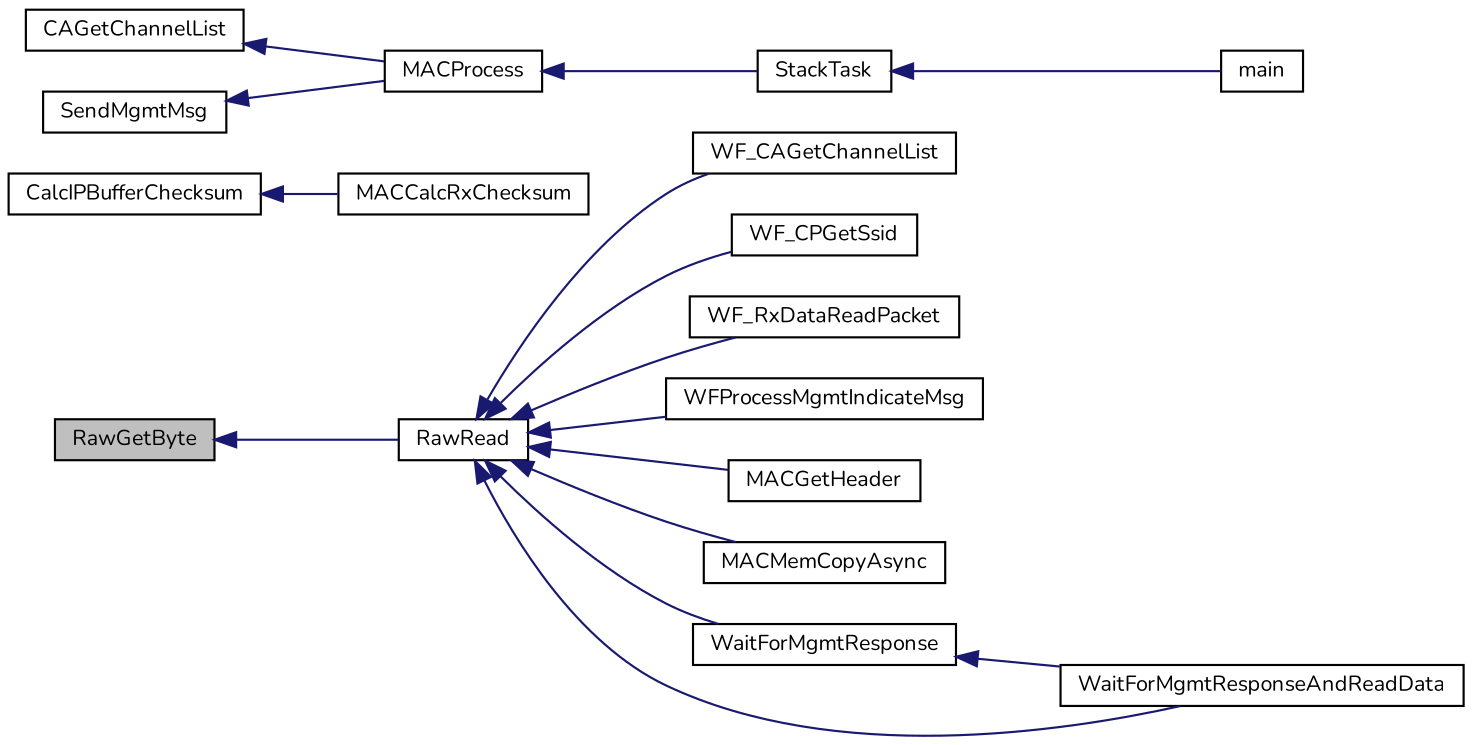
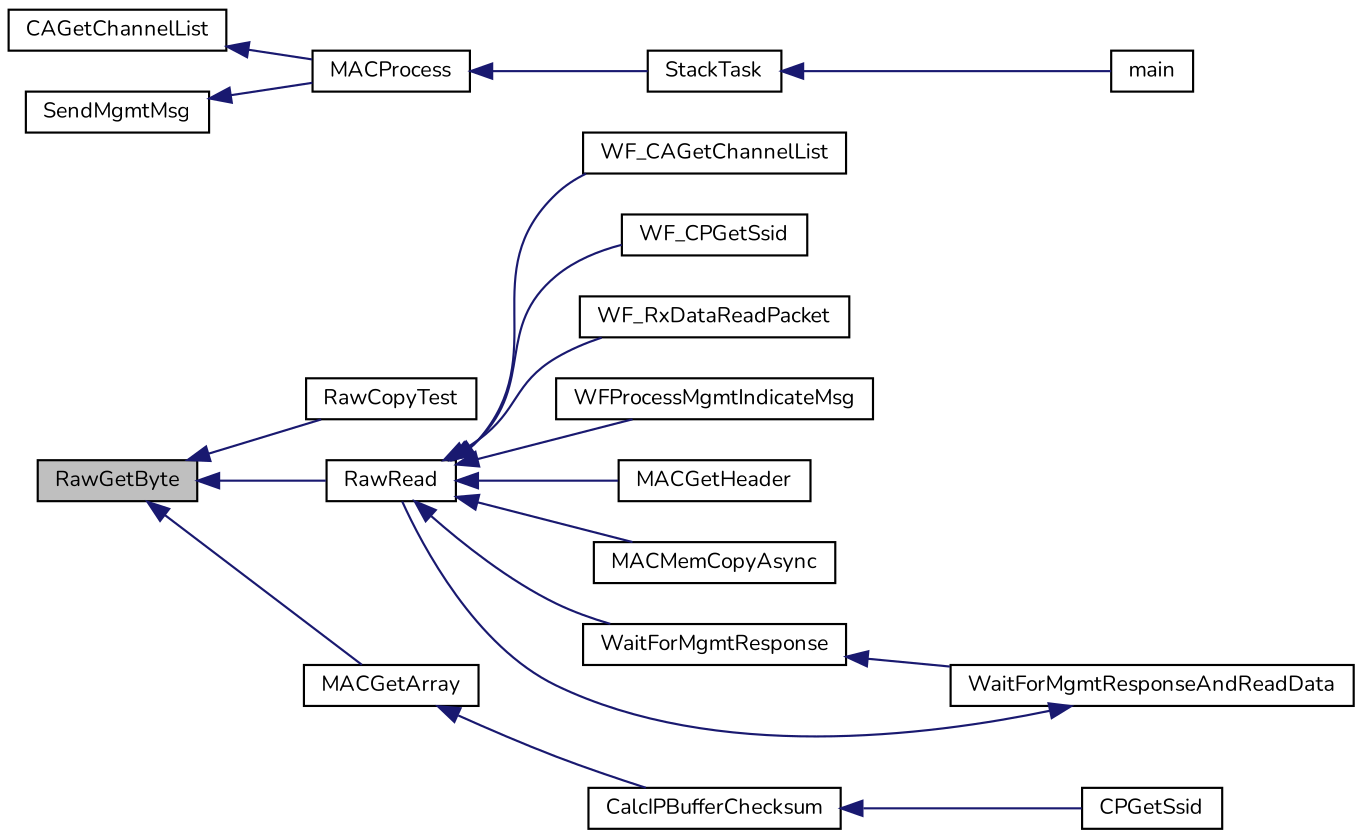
(463, 194) -> (1152, 808)
none -> (391, 399)
none -> (391, 685)
(783, 722) -> (679, 724)
